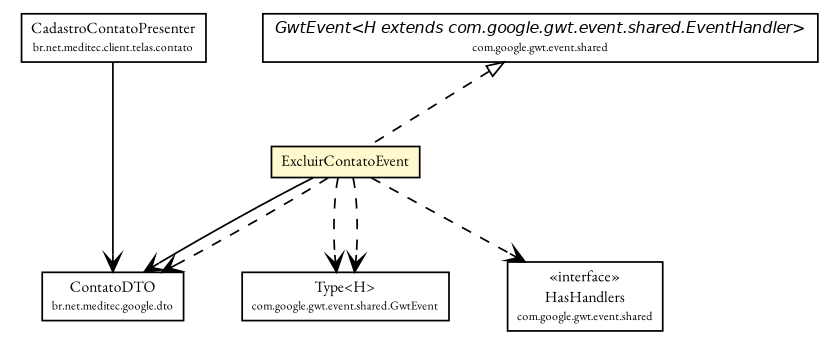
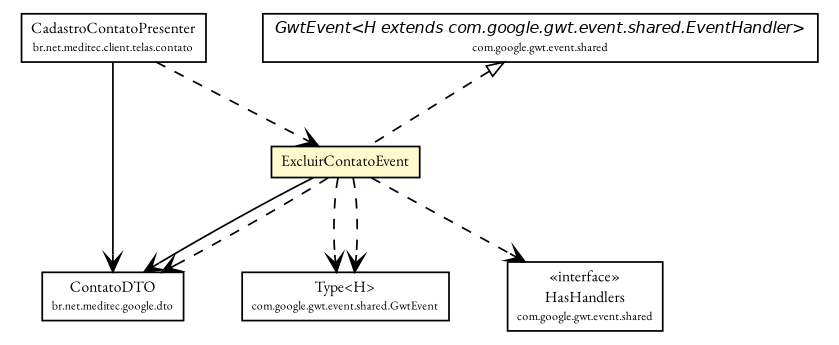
none -> (230, 100)
